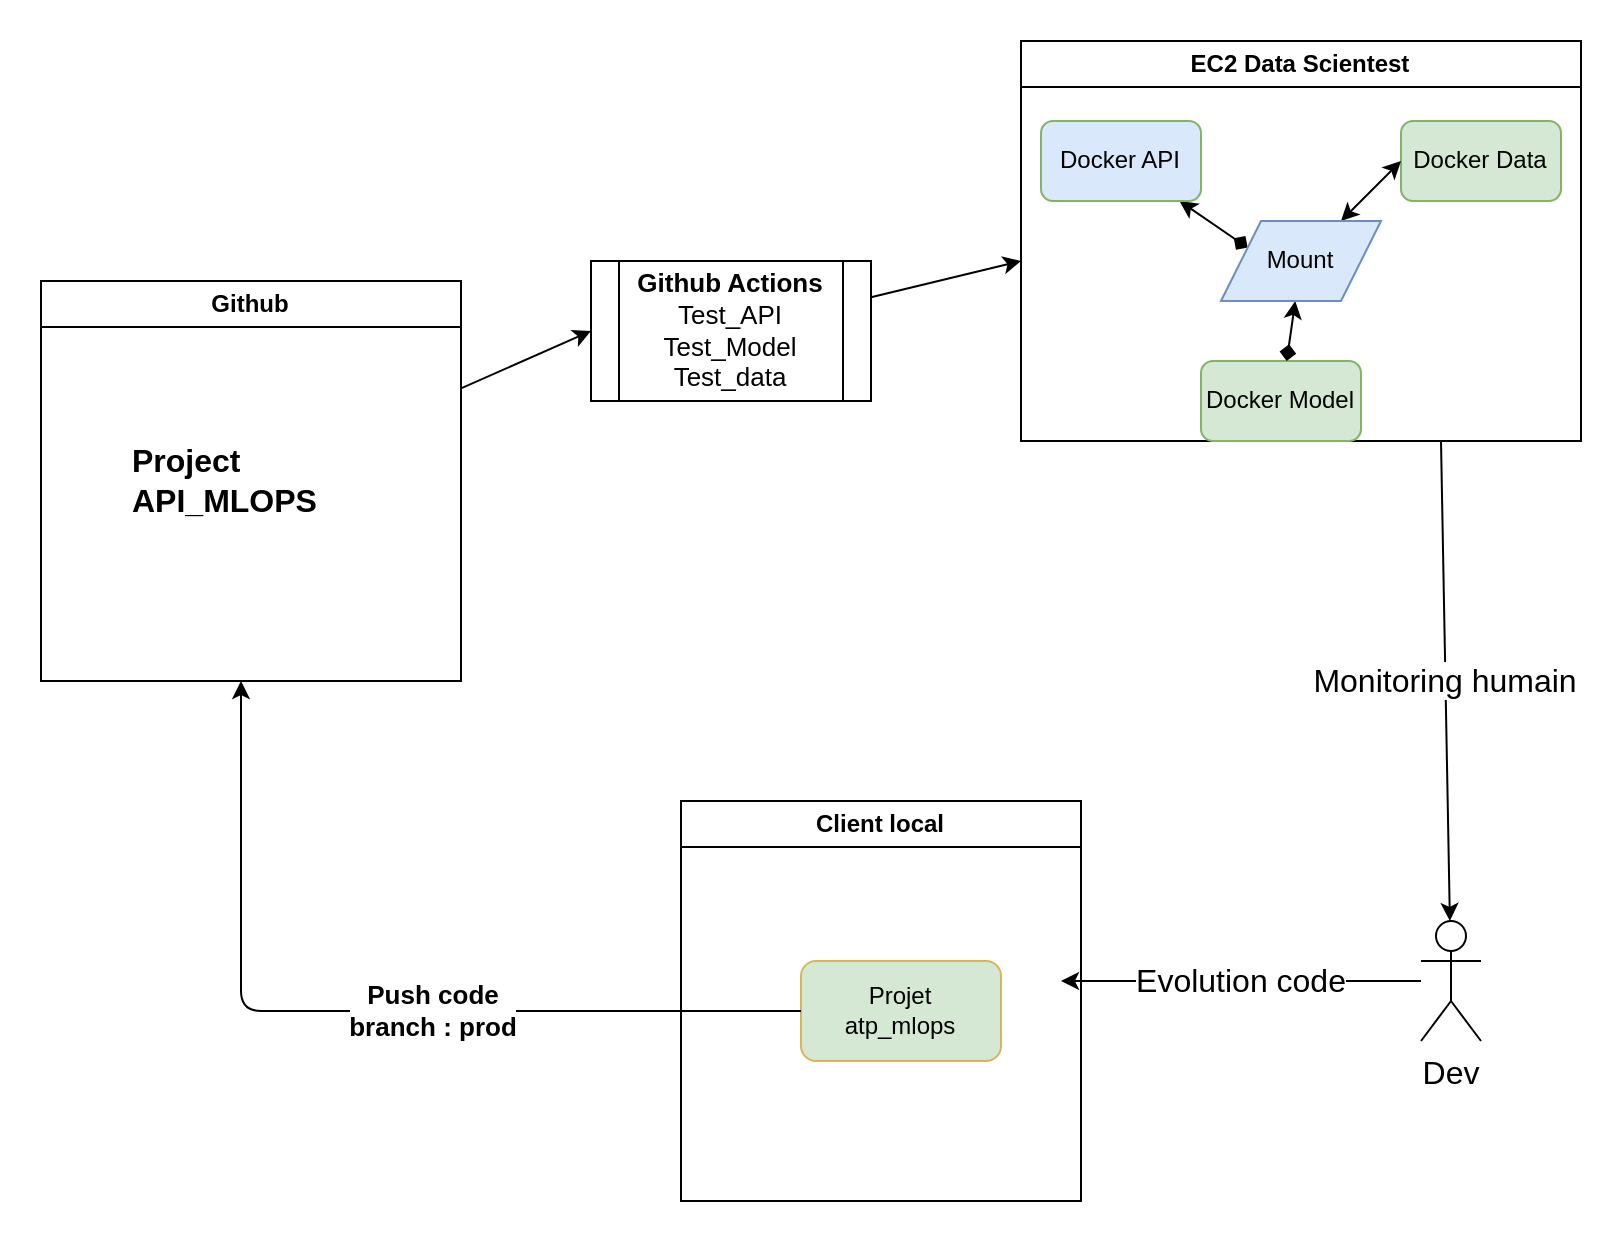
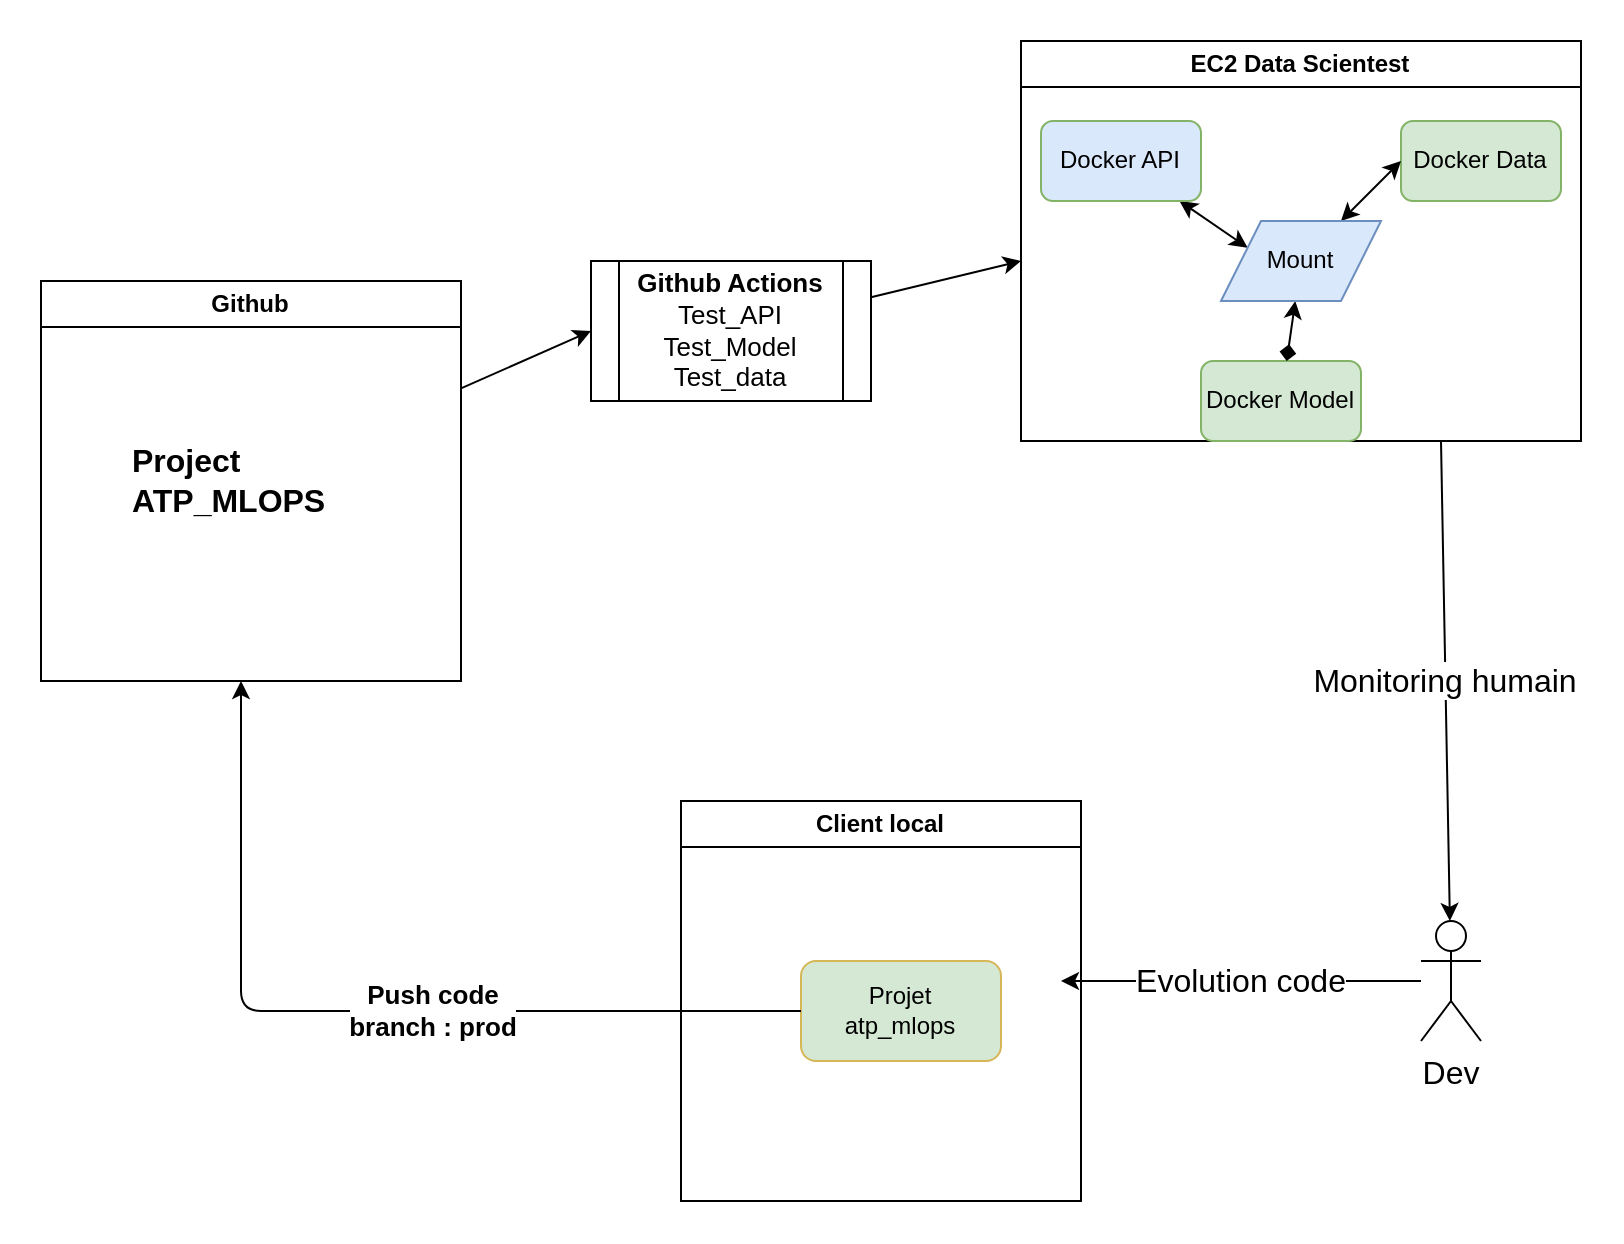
(1234, 238) -> (1235, 239)
(253, 481) -> (253, 481)
